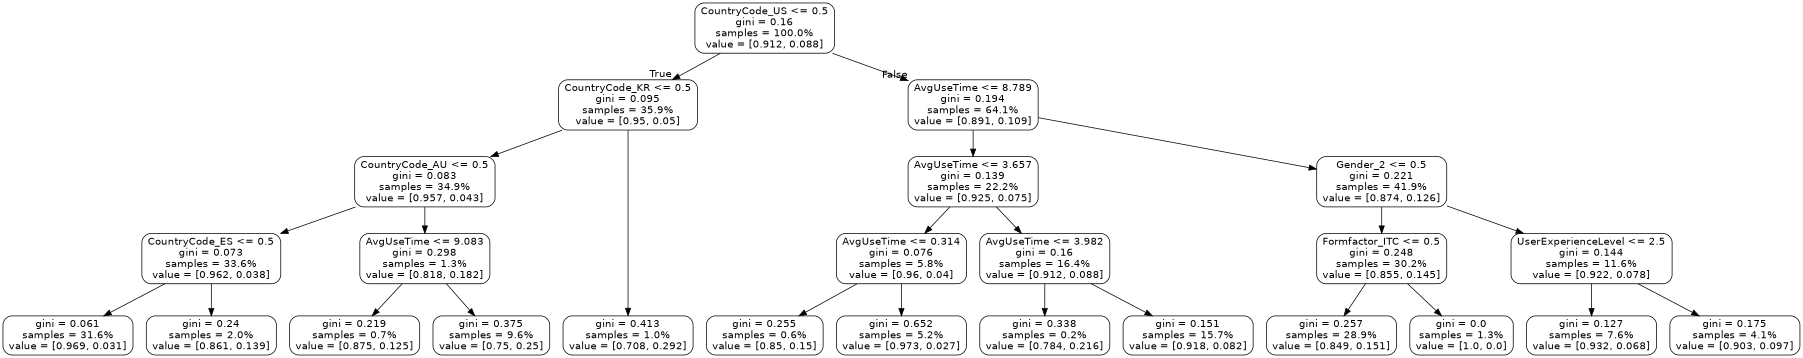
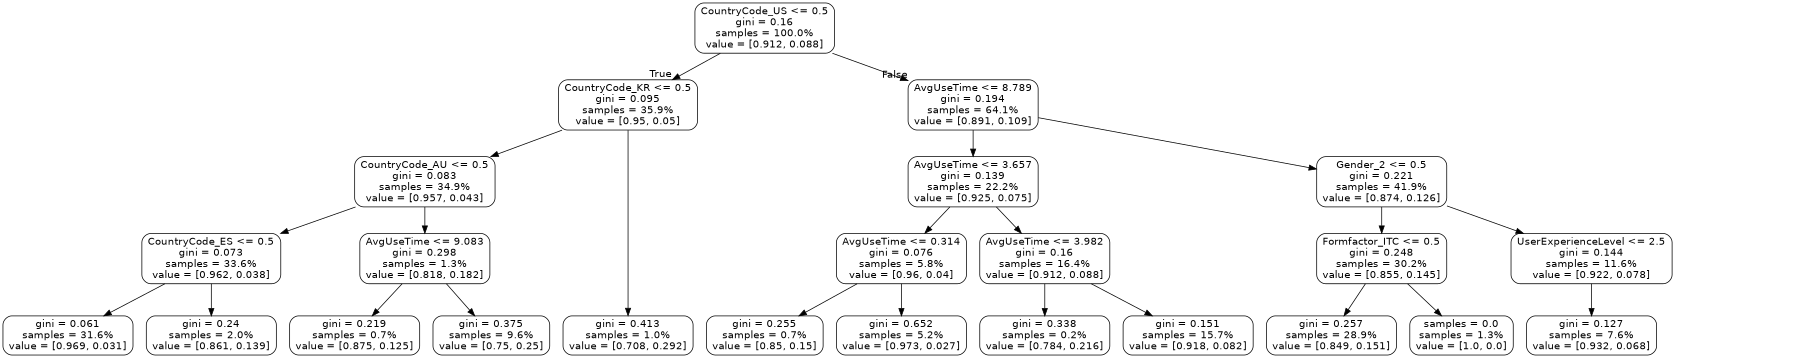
(765, 335) -> (765, 335)
(1462, 335) -> (1462, 335)
(1735, 335) -> none
